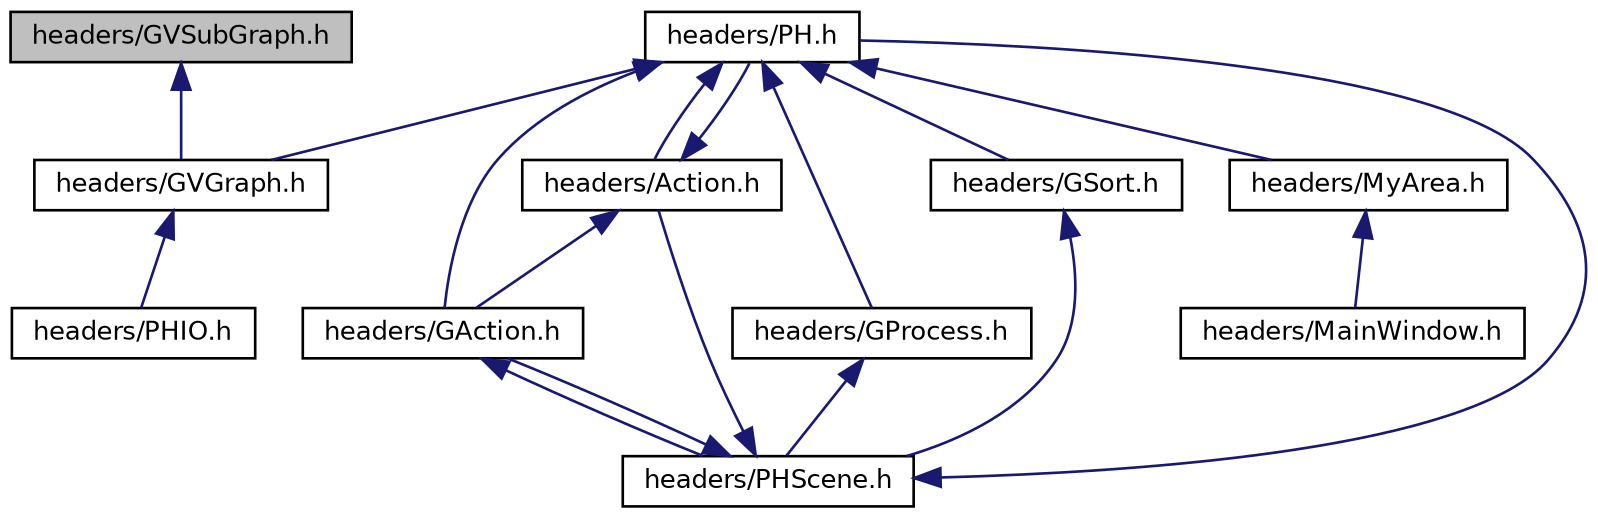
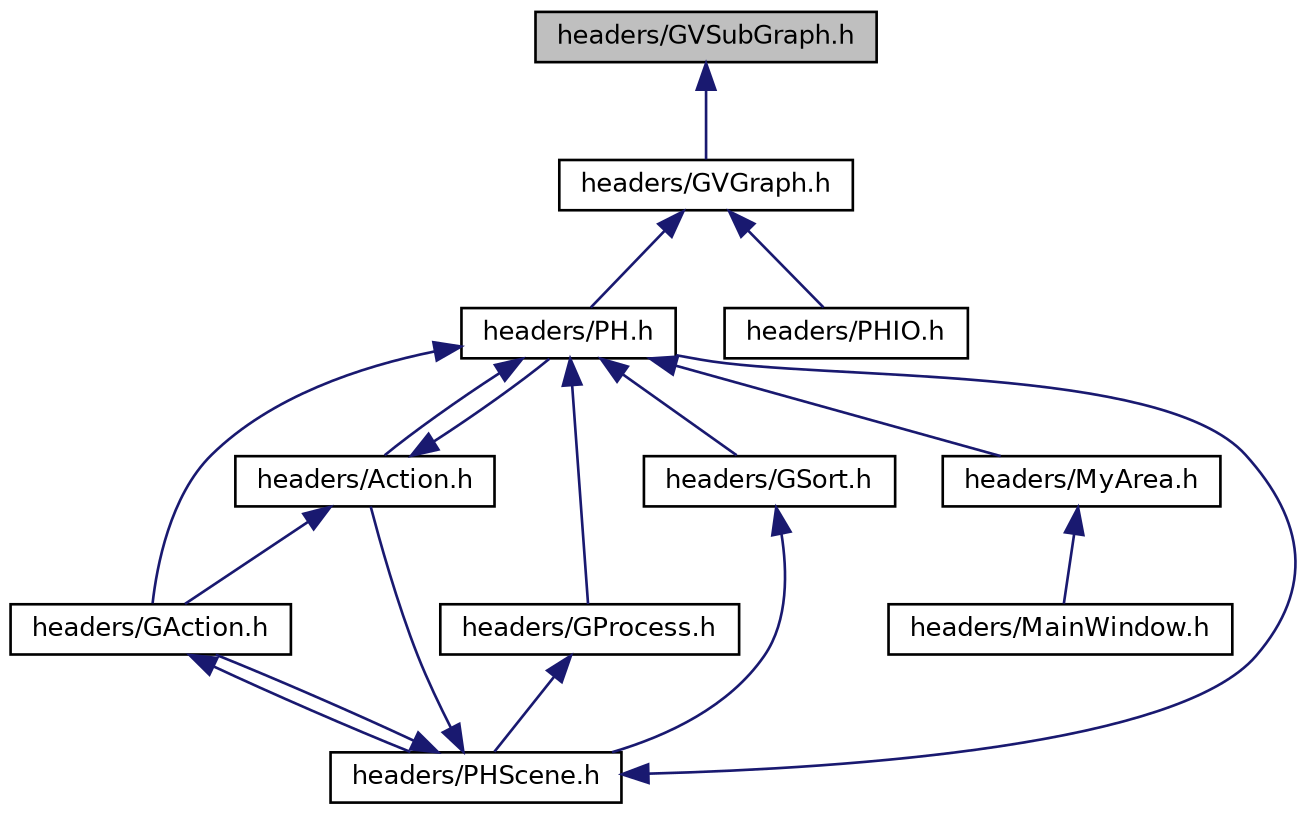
(453, 114) -> (628, 269)
